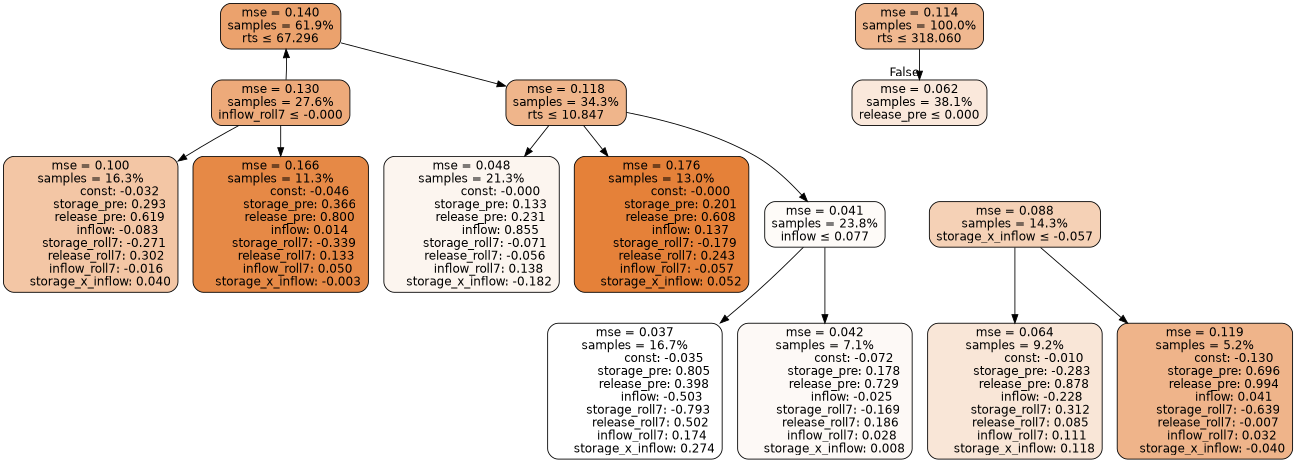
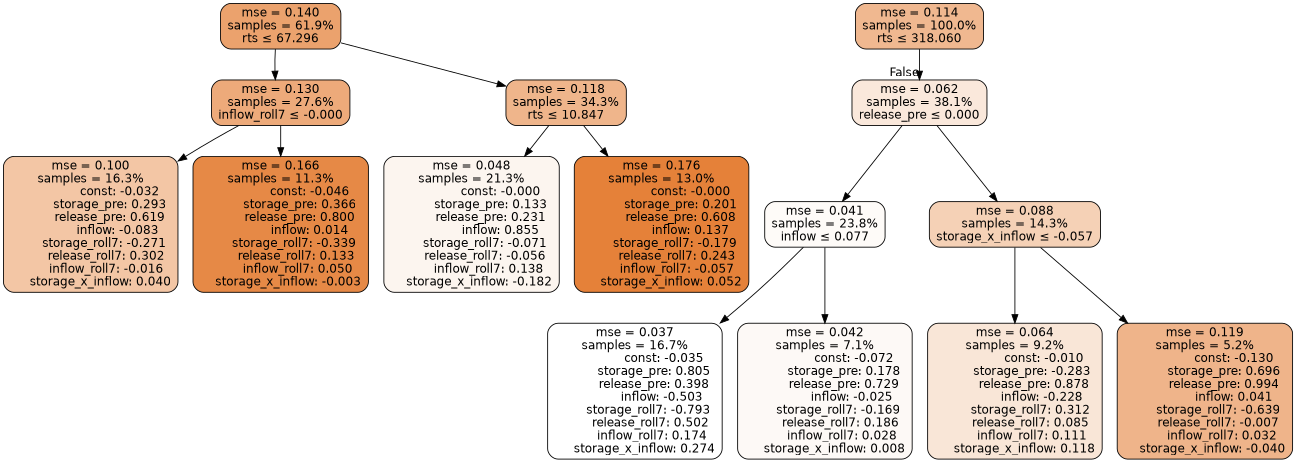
(286, 69) -> (275, 60)
(721, 140) -> (875, 160)
none -> (964, 160)
